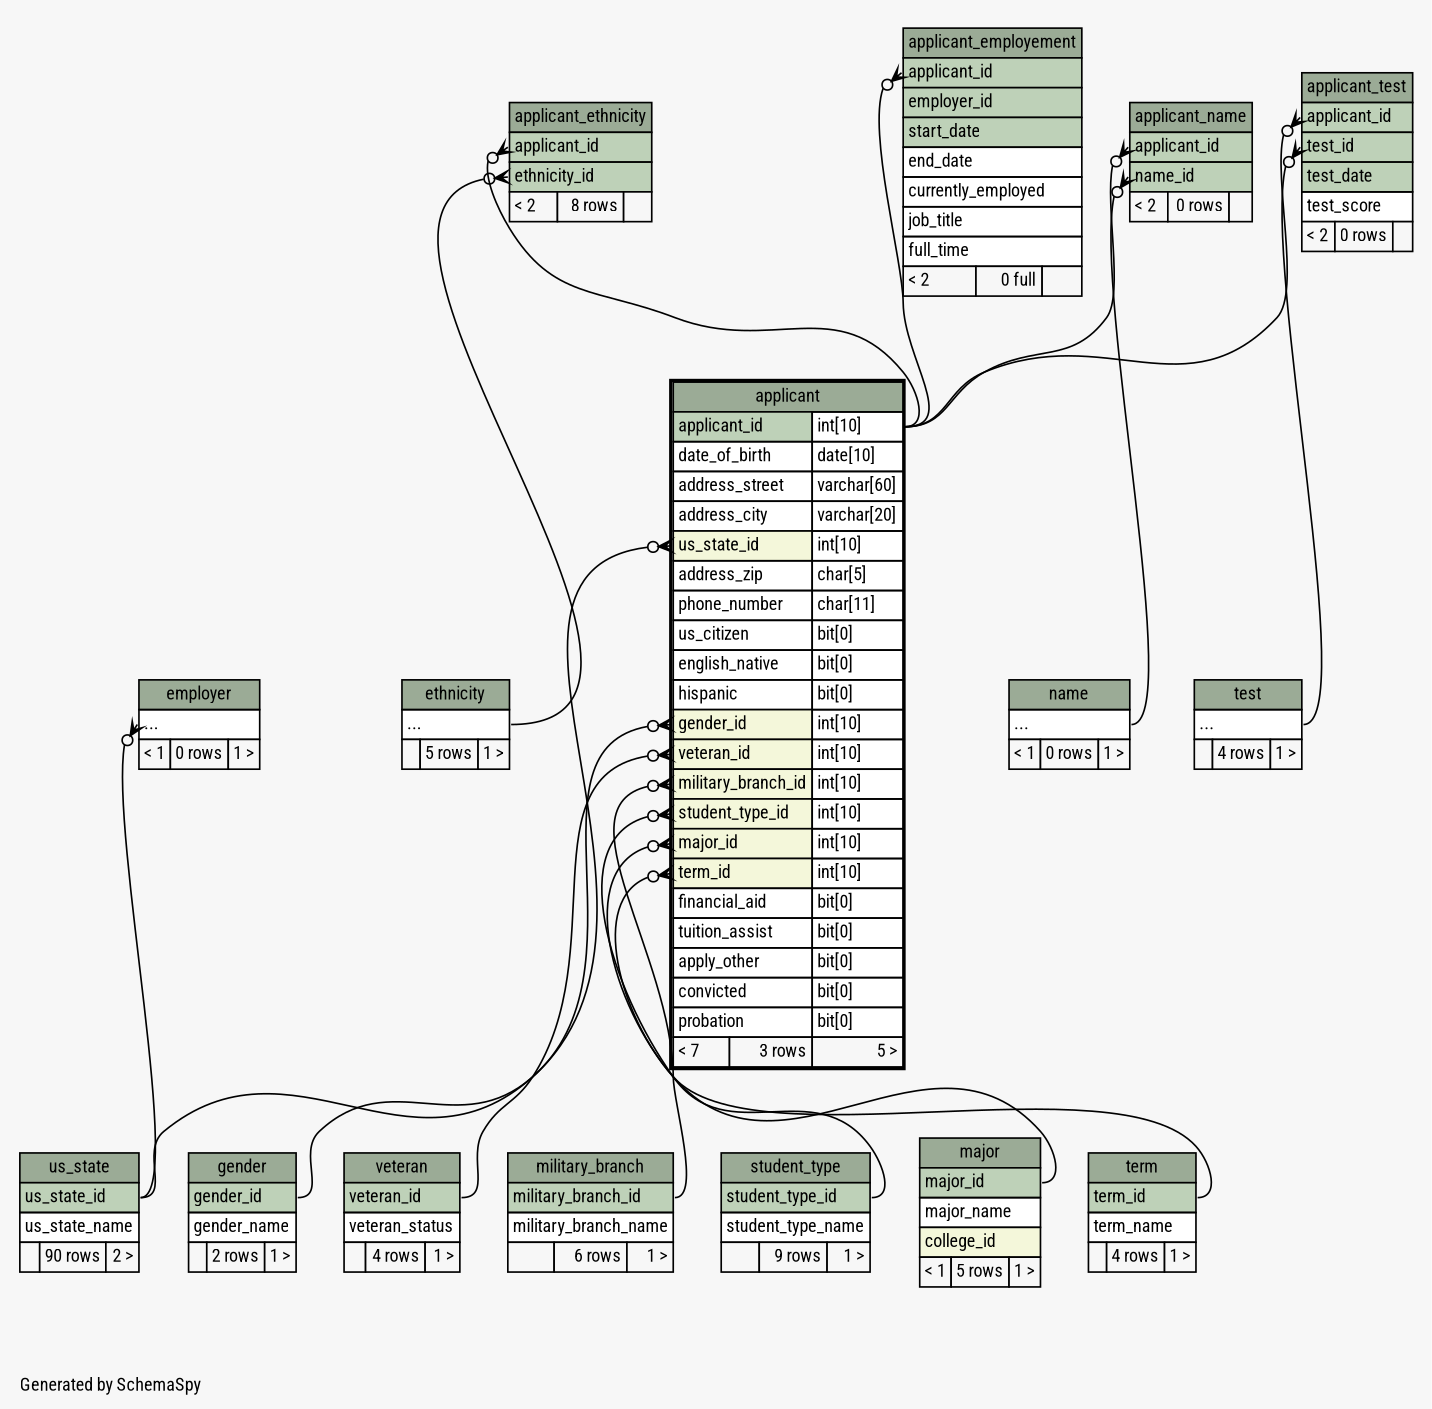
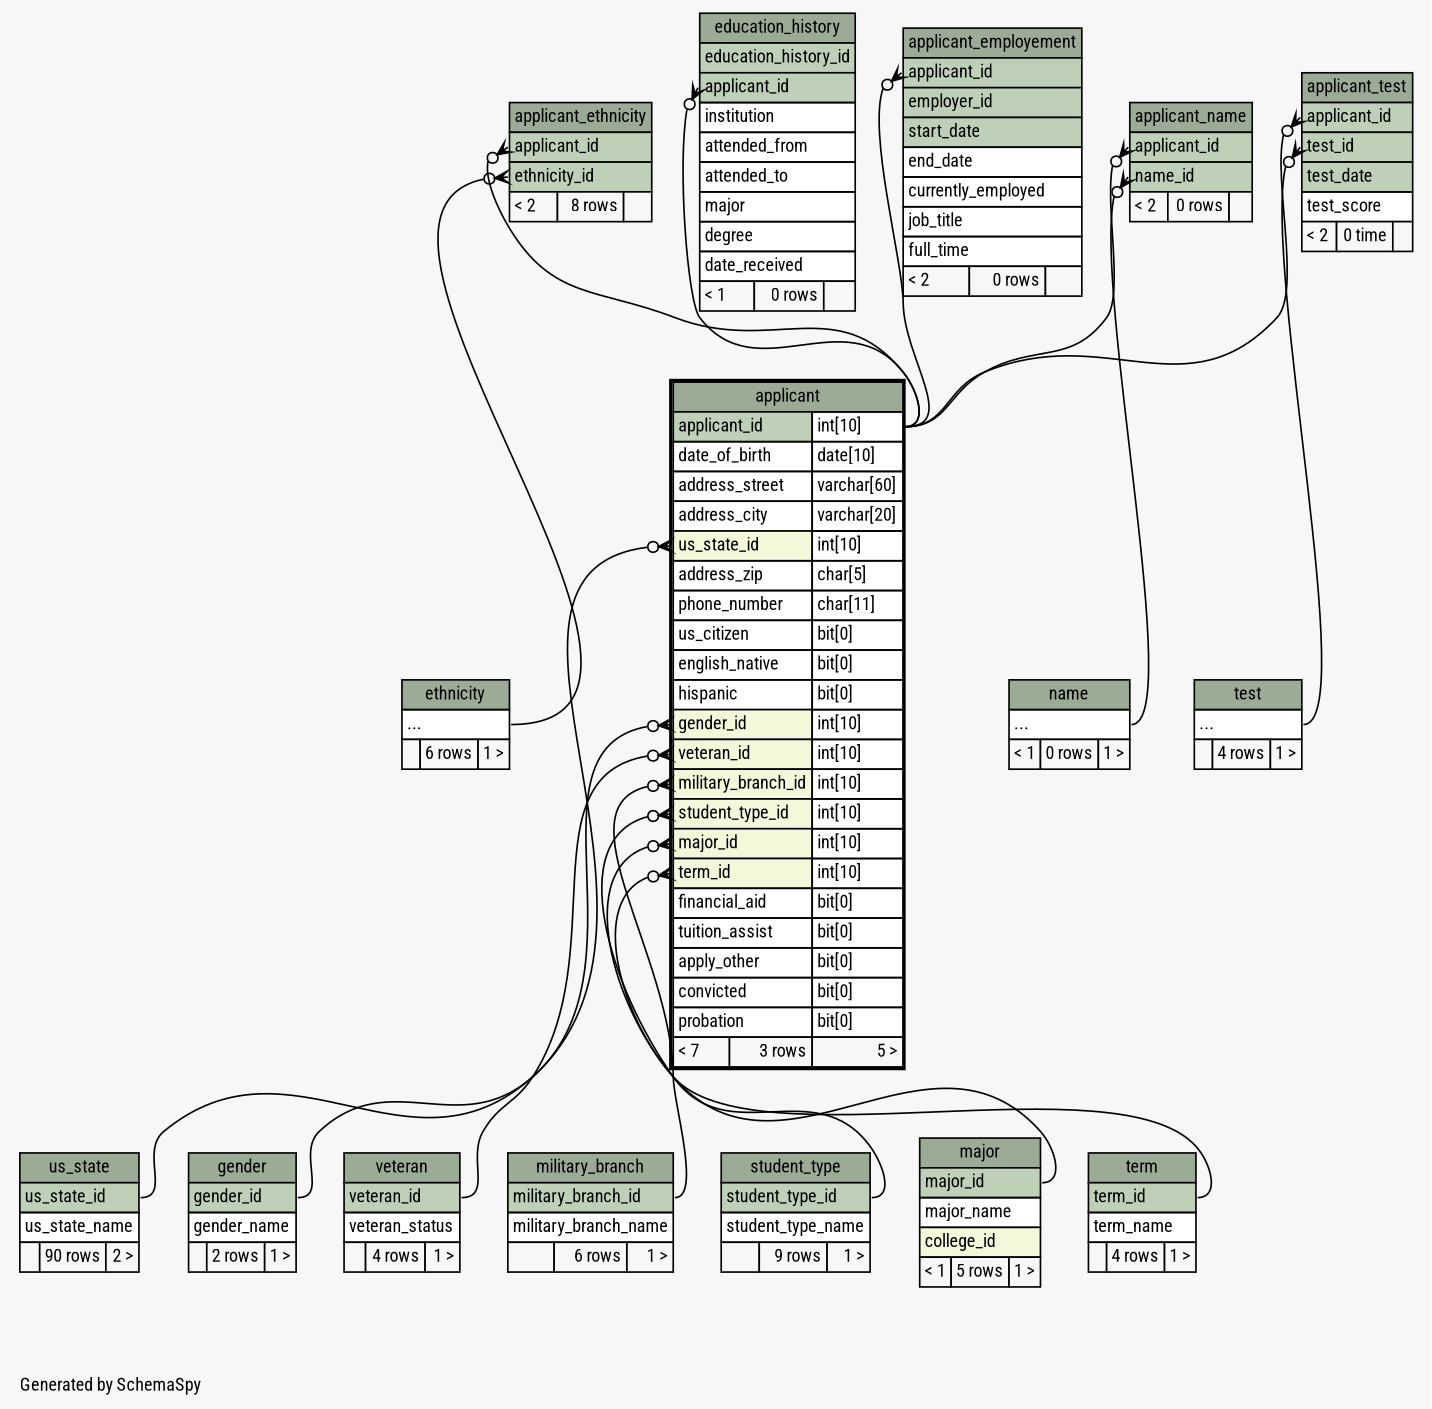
none -> (777, 162)
(1364, 236) -> (1366, 236)
(1019, 280) -> (1016, 280)
(198, 725) -> none
(449, 753) -> (449, 753)
